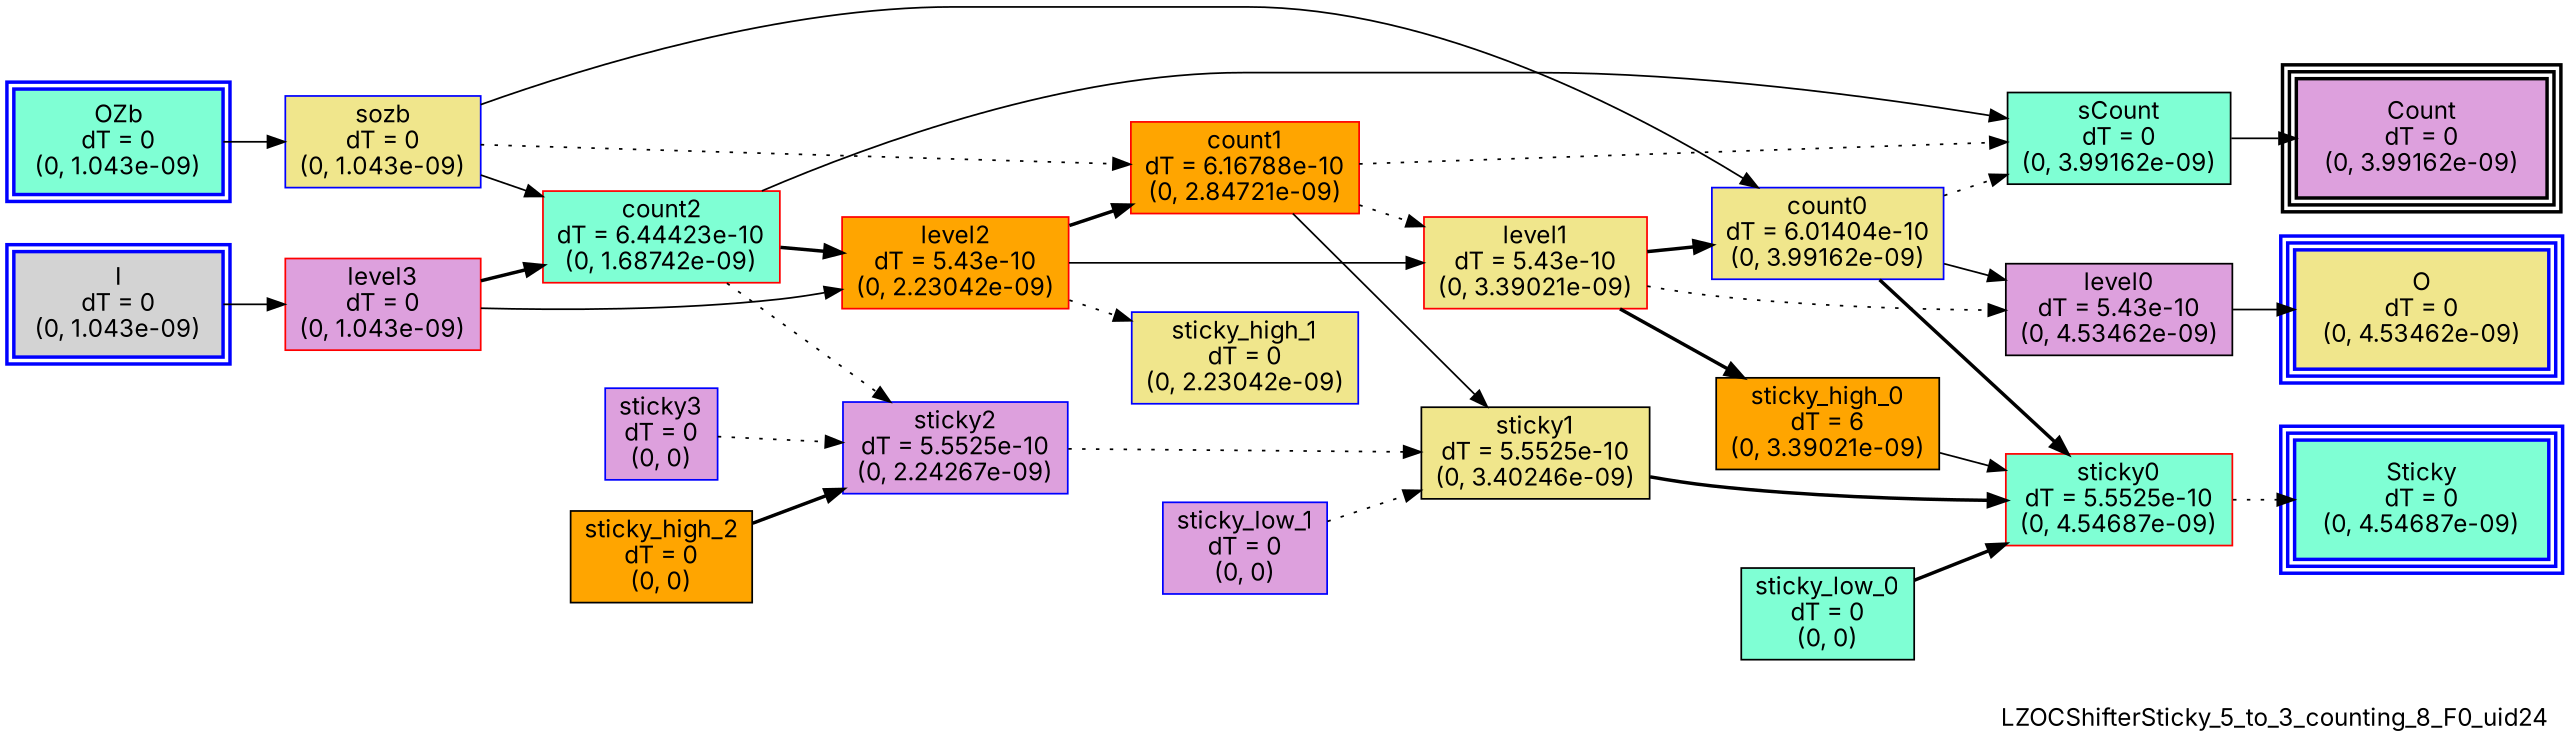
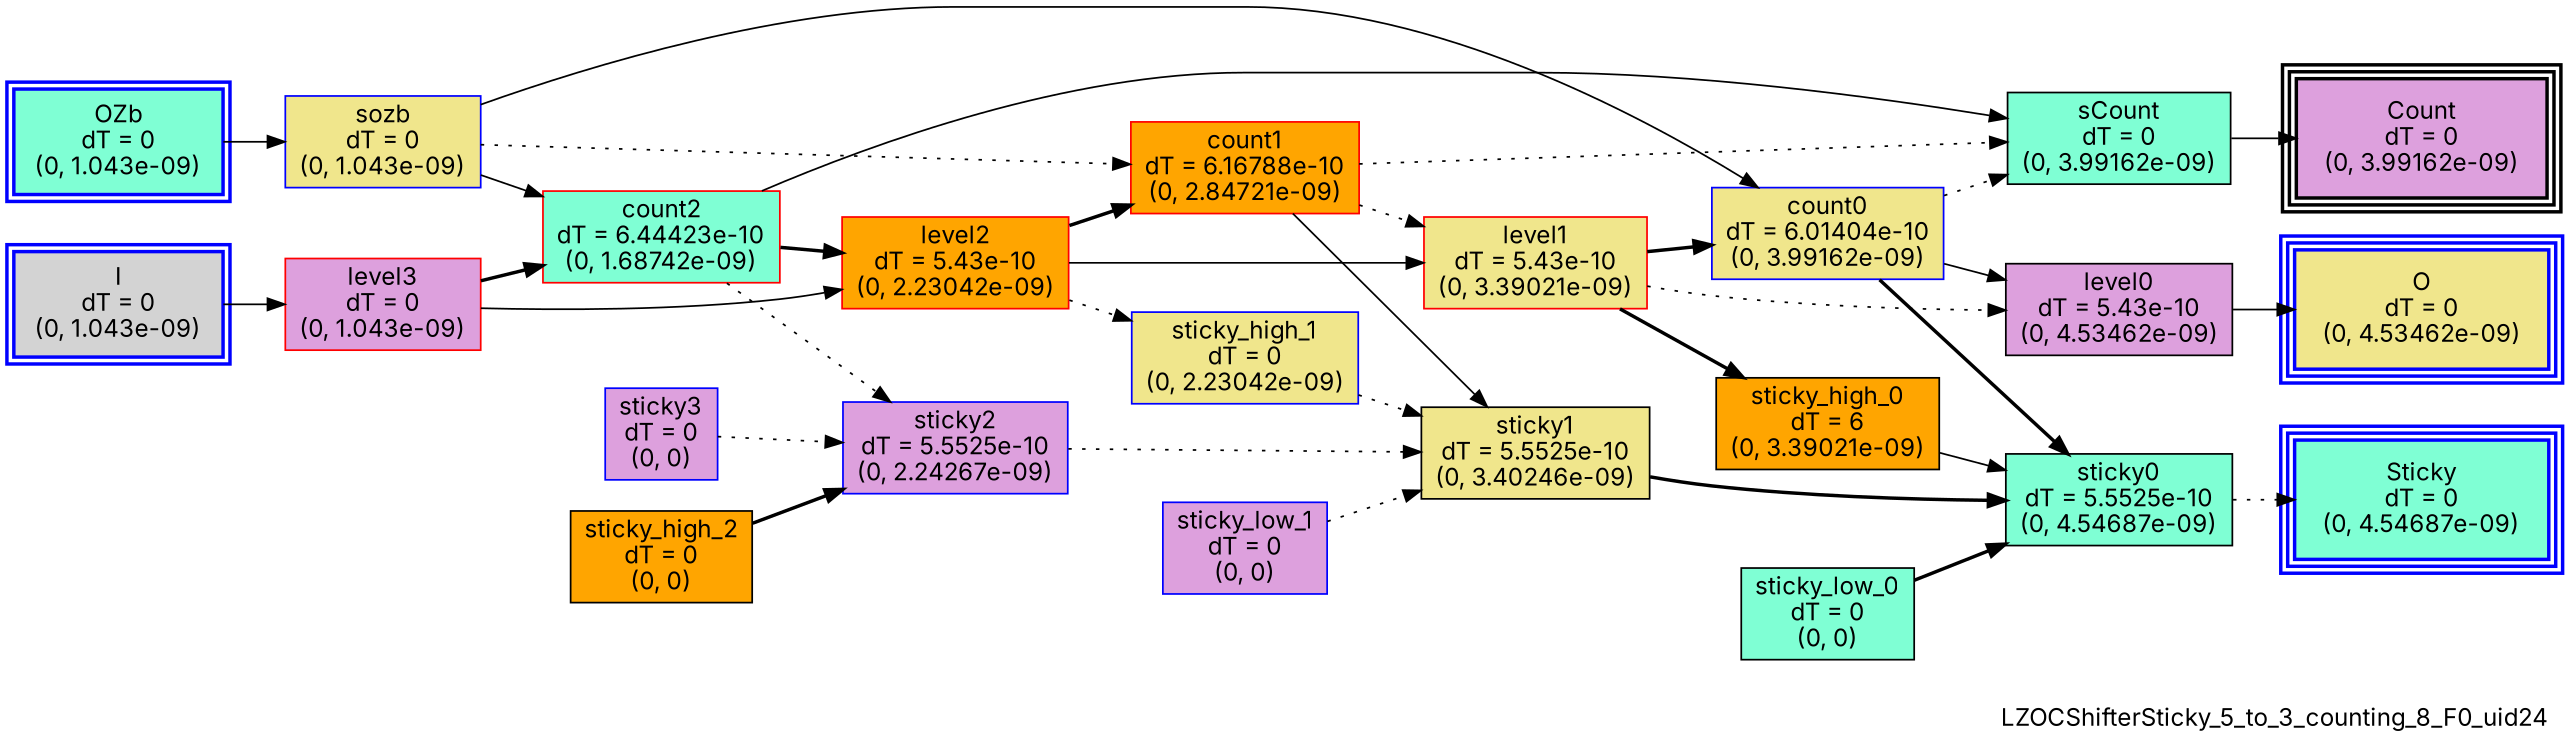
none -> (1382, 403)
(2119, 500) -> (2119, 500)
